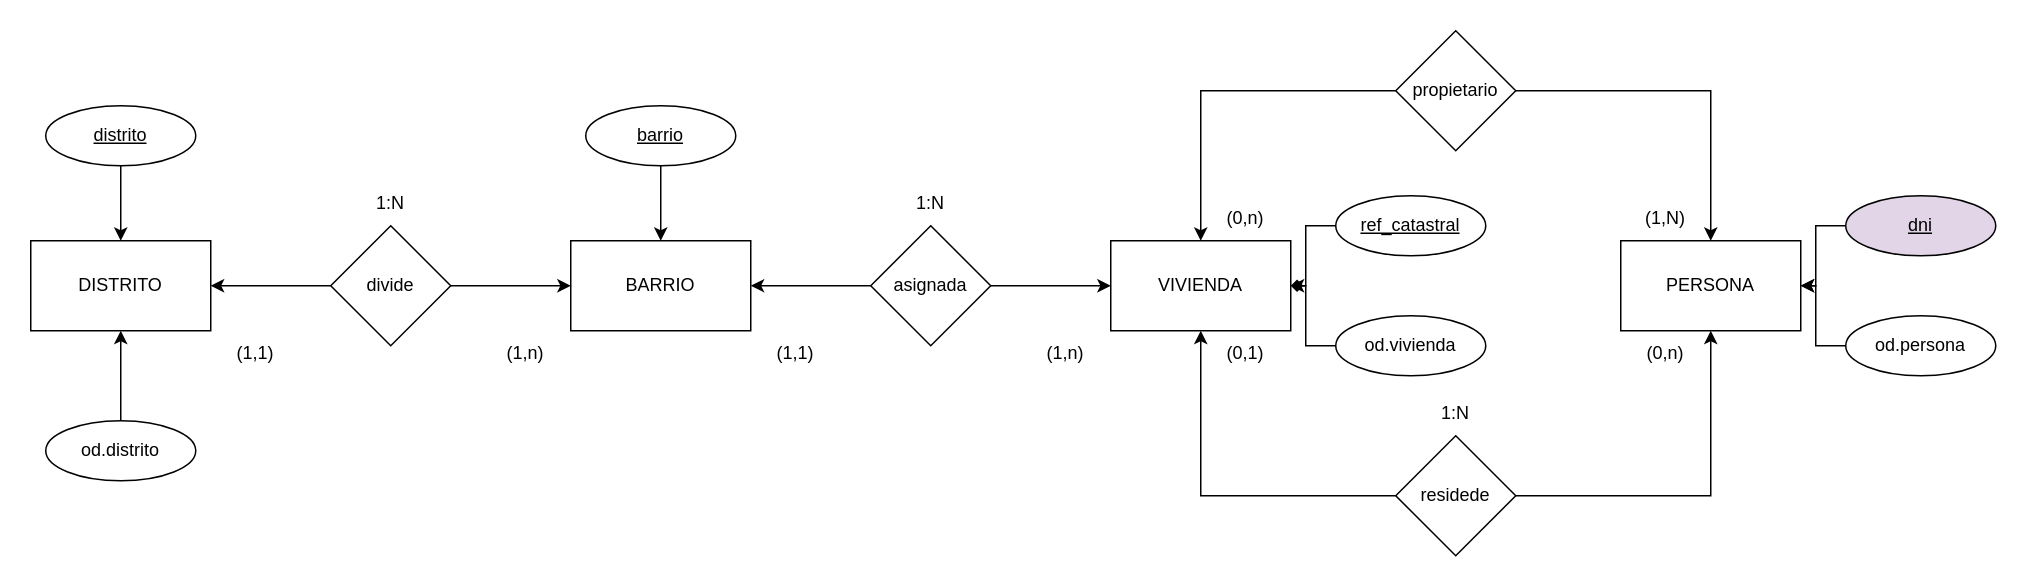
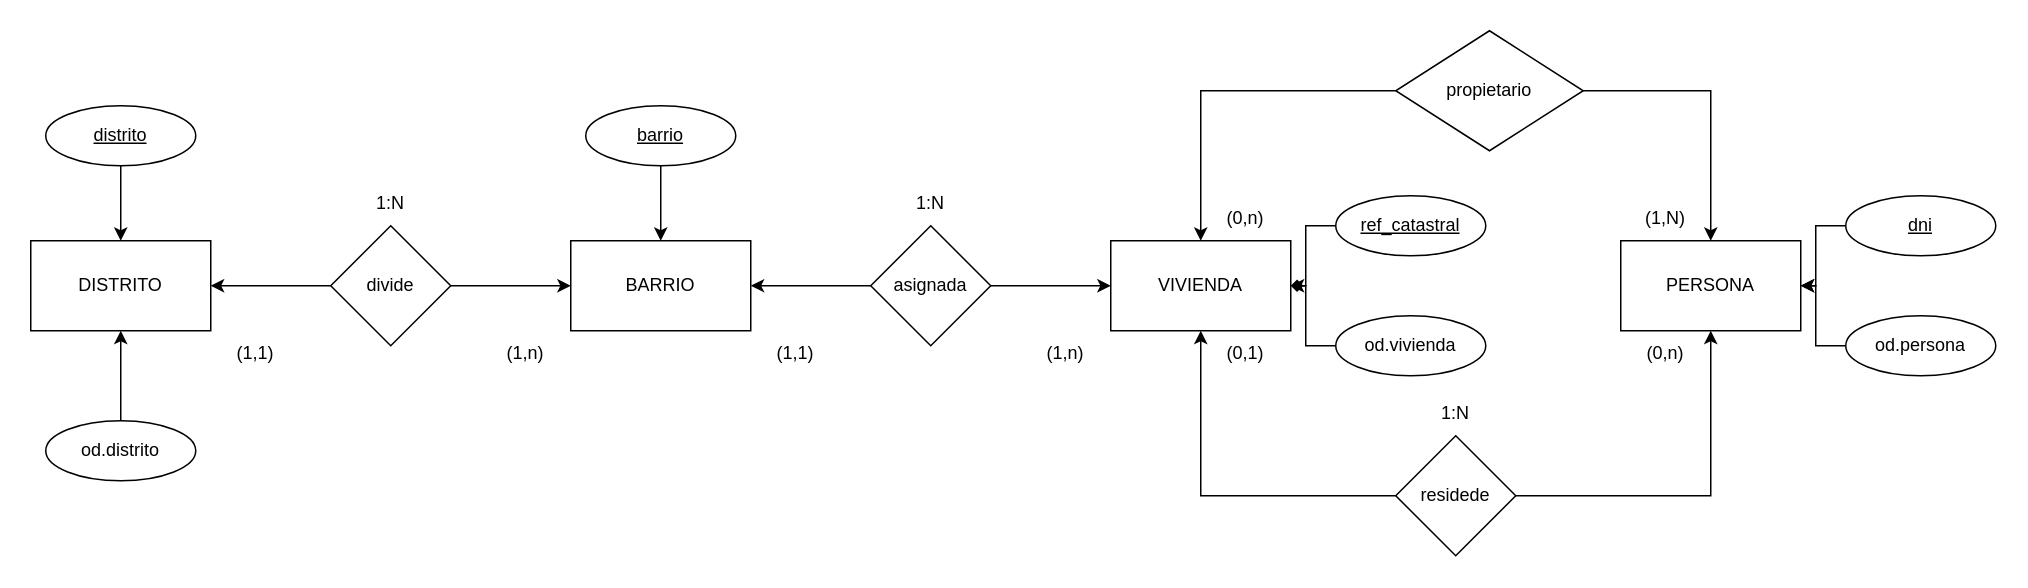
(1456, 91) -> (1490, 91)
(1921, 226) -> (1921, 226)
